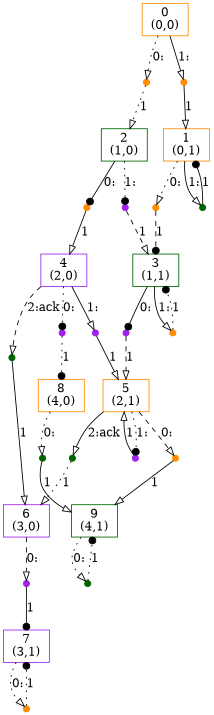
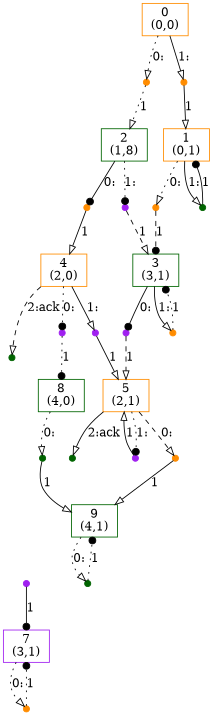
(124, 145) -> (124, 145)
(64, 270) -> (64, 270)
(156, 270) -> (156, 270)
(61, 396) -> (61, 396)
(26, 521) -> none
